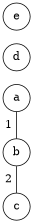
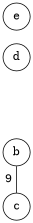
(17, 98) -> none
(9, 179) -> (9, 179)
